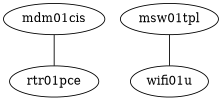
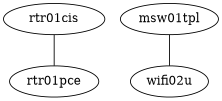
(54, 19) -> (54, 19)
(169, 81) -> (169, 81)
